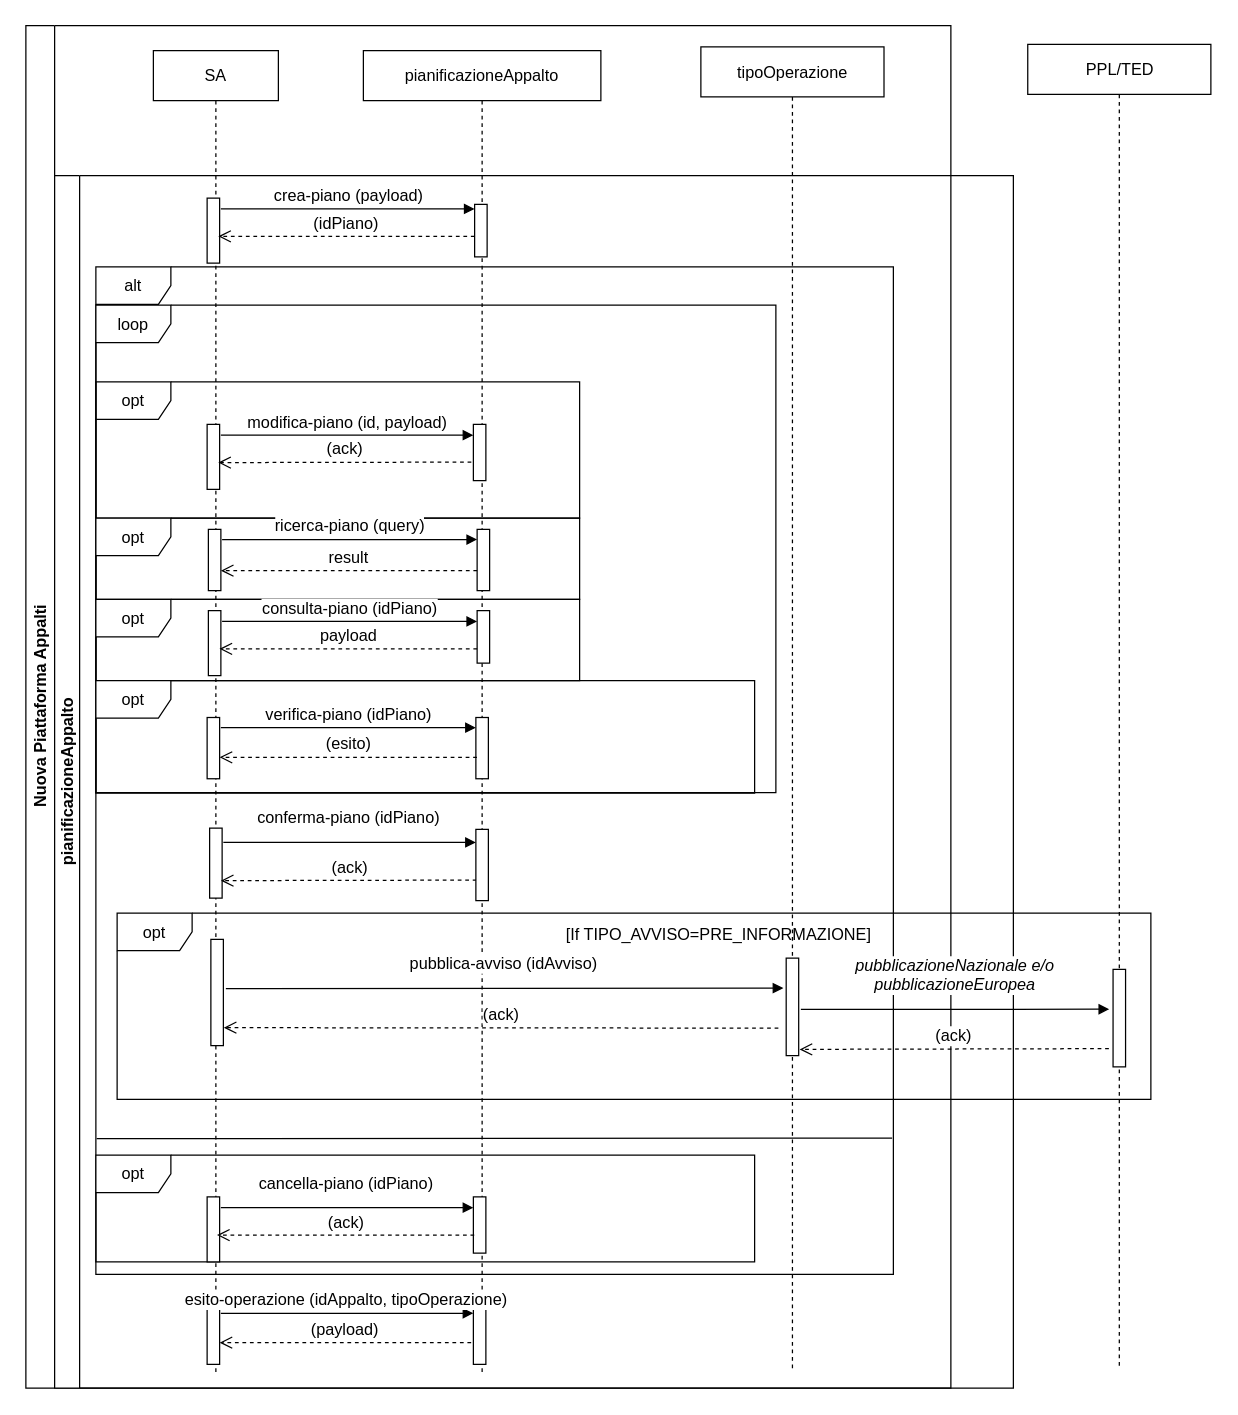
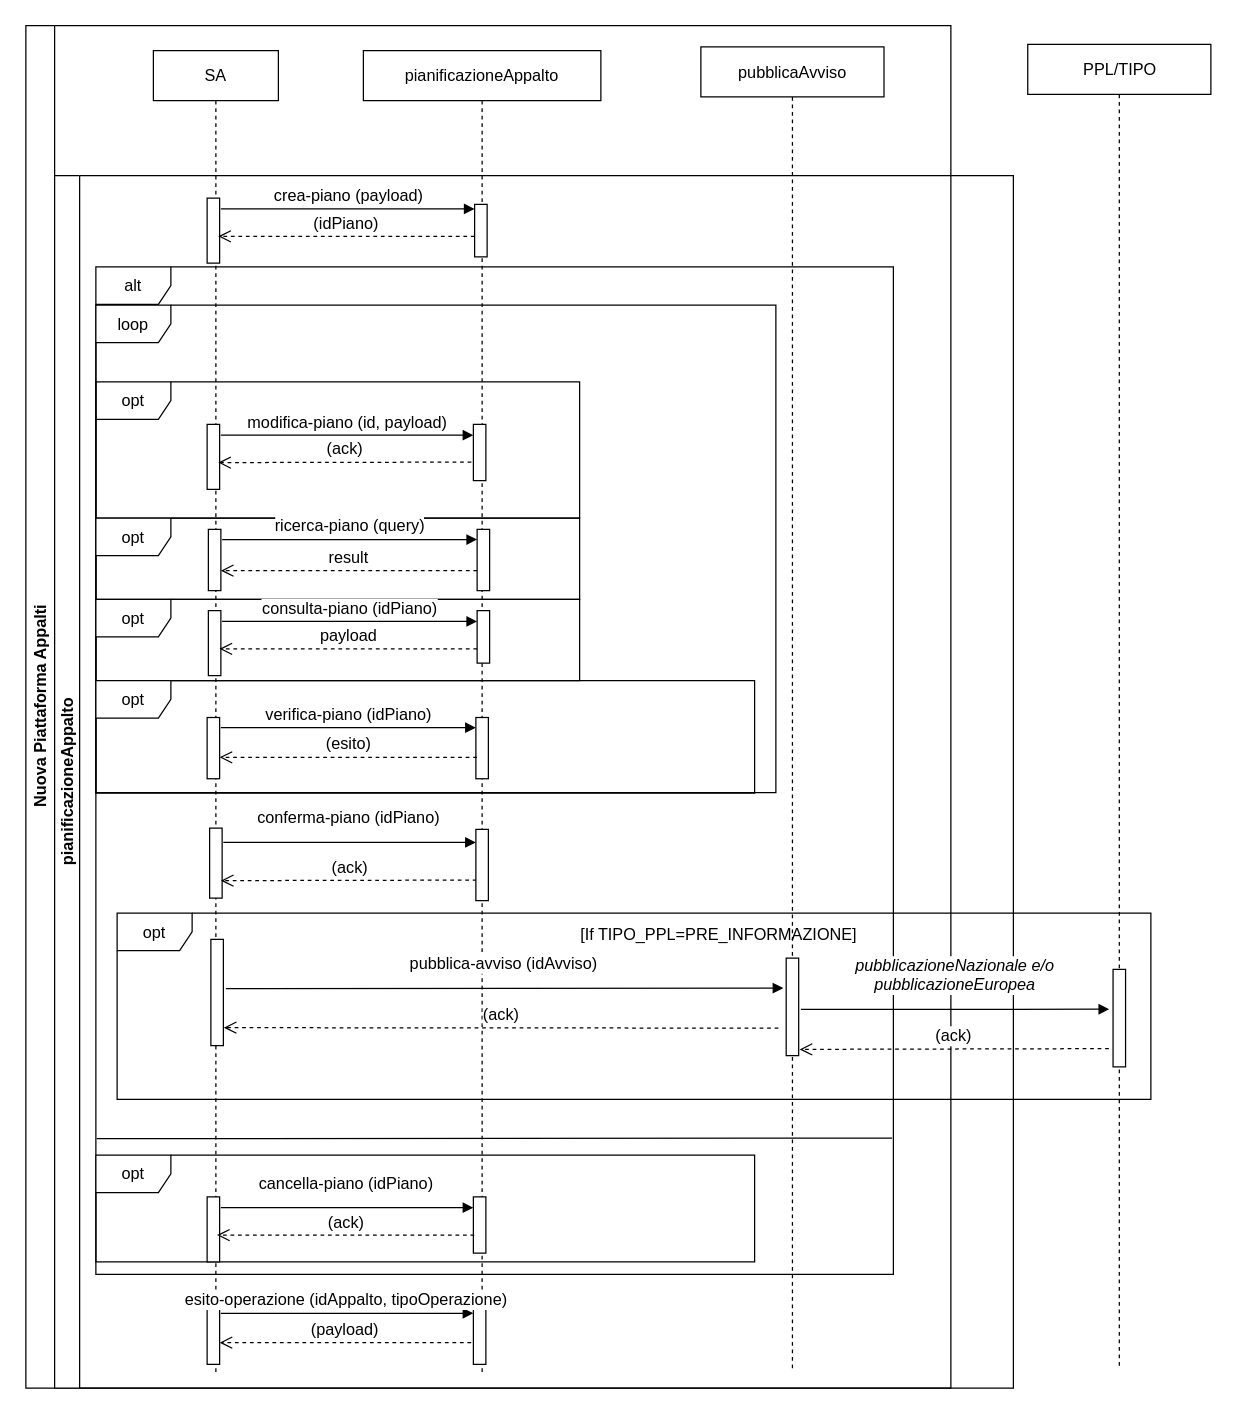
(1120, 69) -> (1120, 69)
(793, 72) -> (793, 72)
(719, 934) -> (719, 934)
